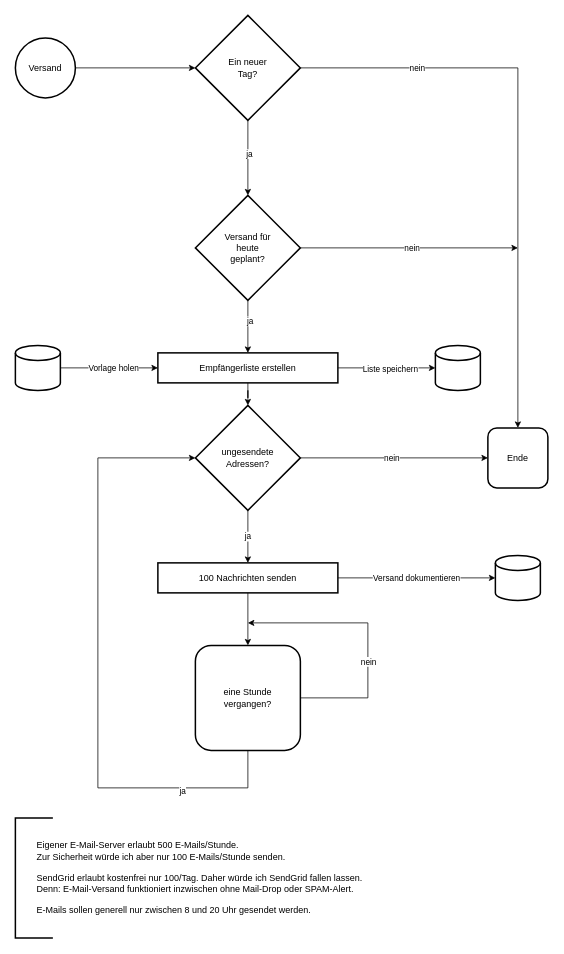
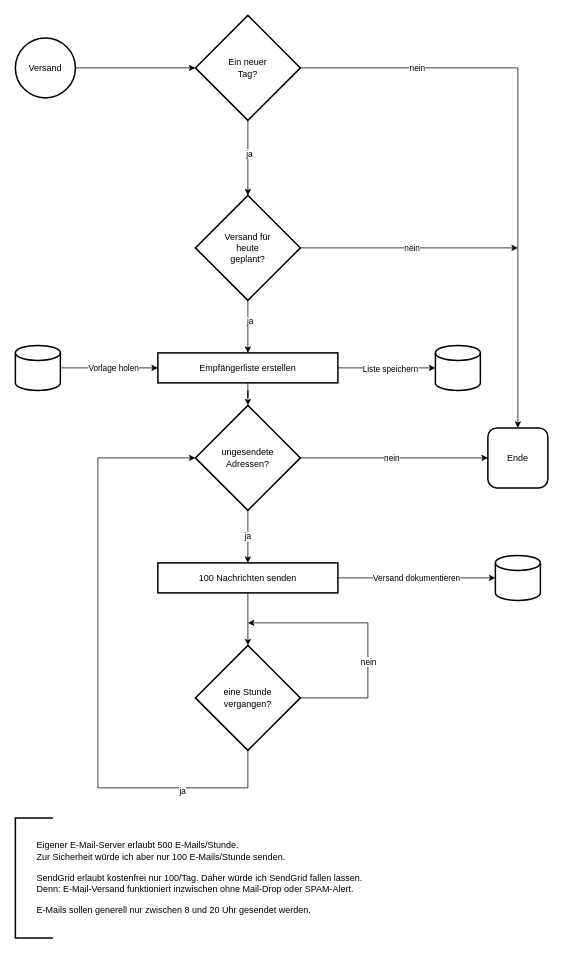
(248, 698) -> (248, 698)
